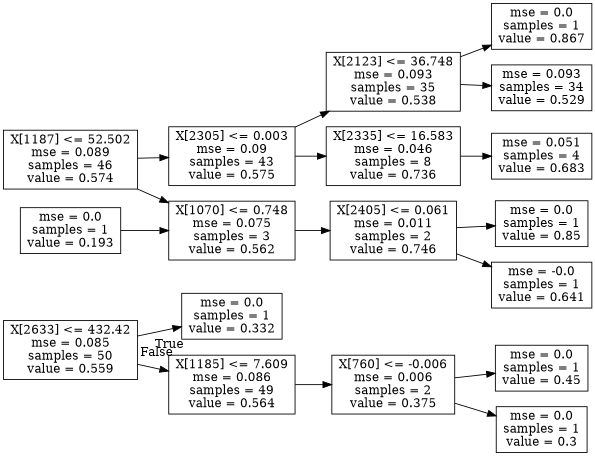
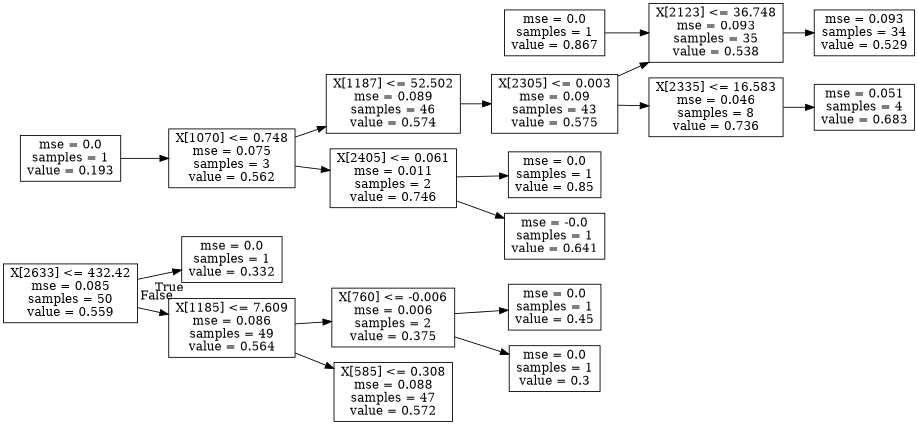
(472, 52) -> (623, 33)
(149, 194) -> (307, 133)
none -> (393, 392)
